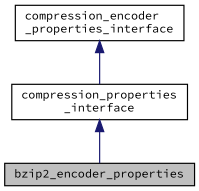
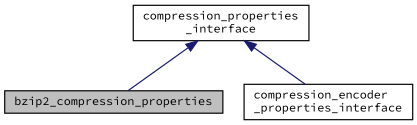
(100, 69) -> (280, 66)
(100, 175) -> (114, 102)
